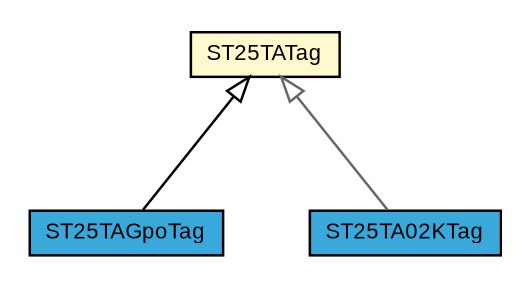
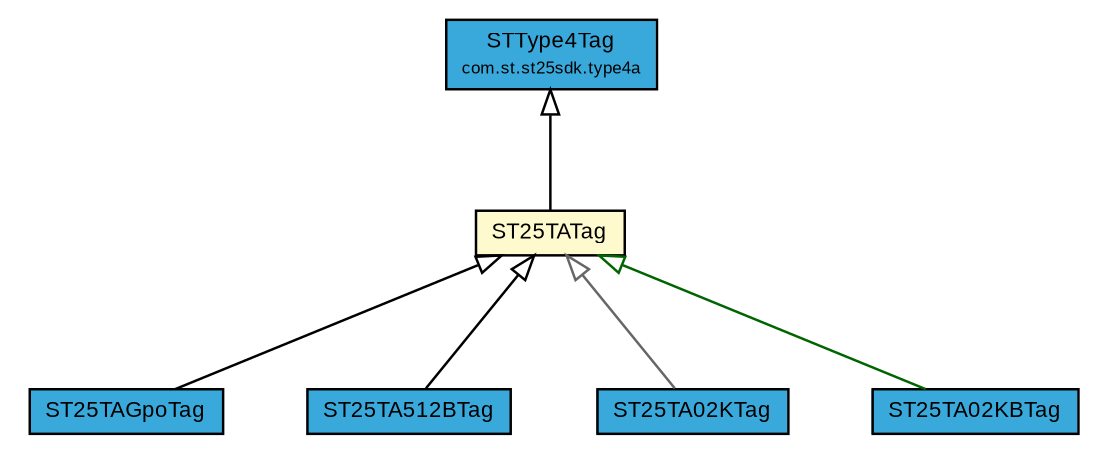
none -> (550, 55)
none -> (409, 412)
none -> (974, 412)
